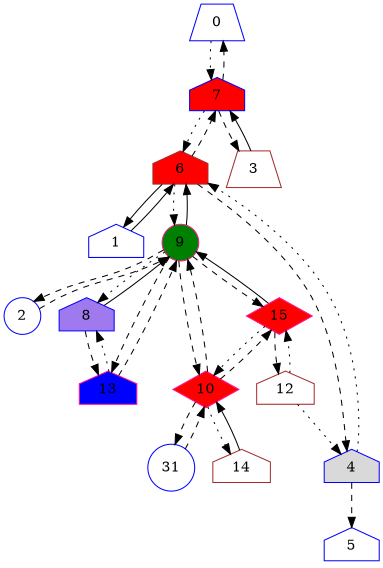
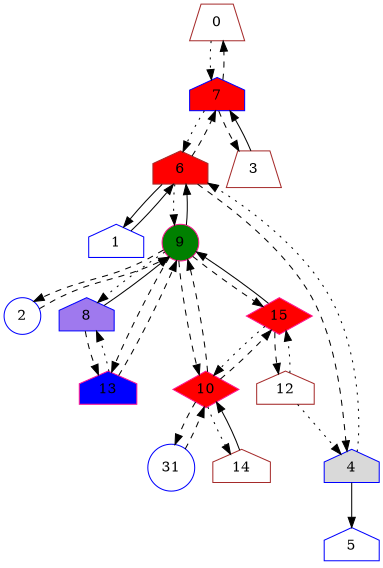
(217, 22) -> (217, 22)
(352, 500) -> (352, 500)
